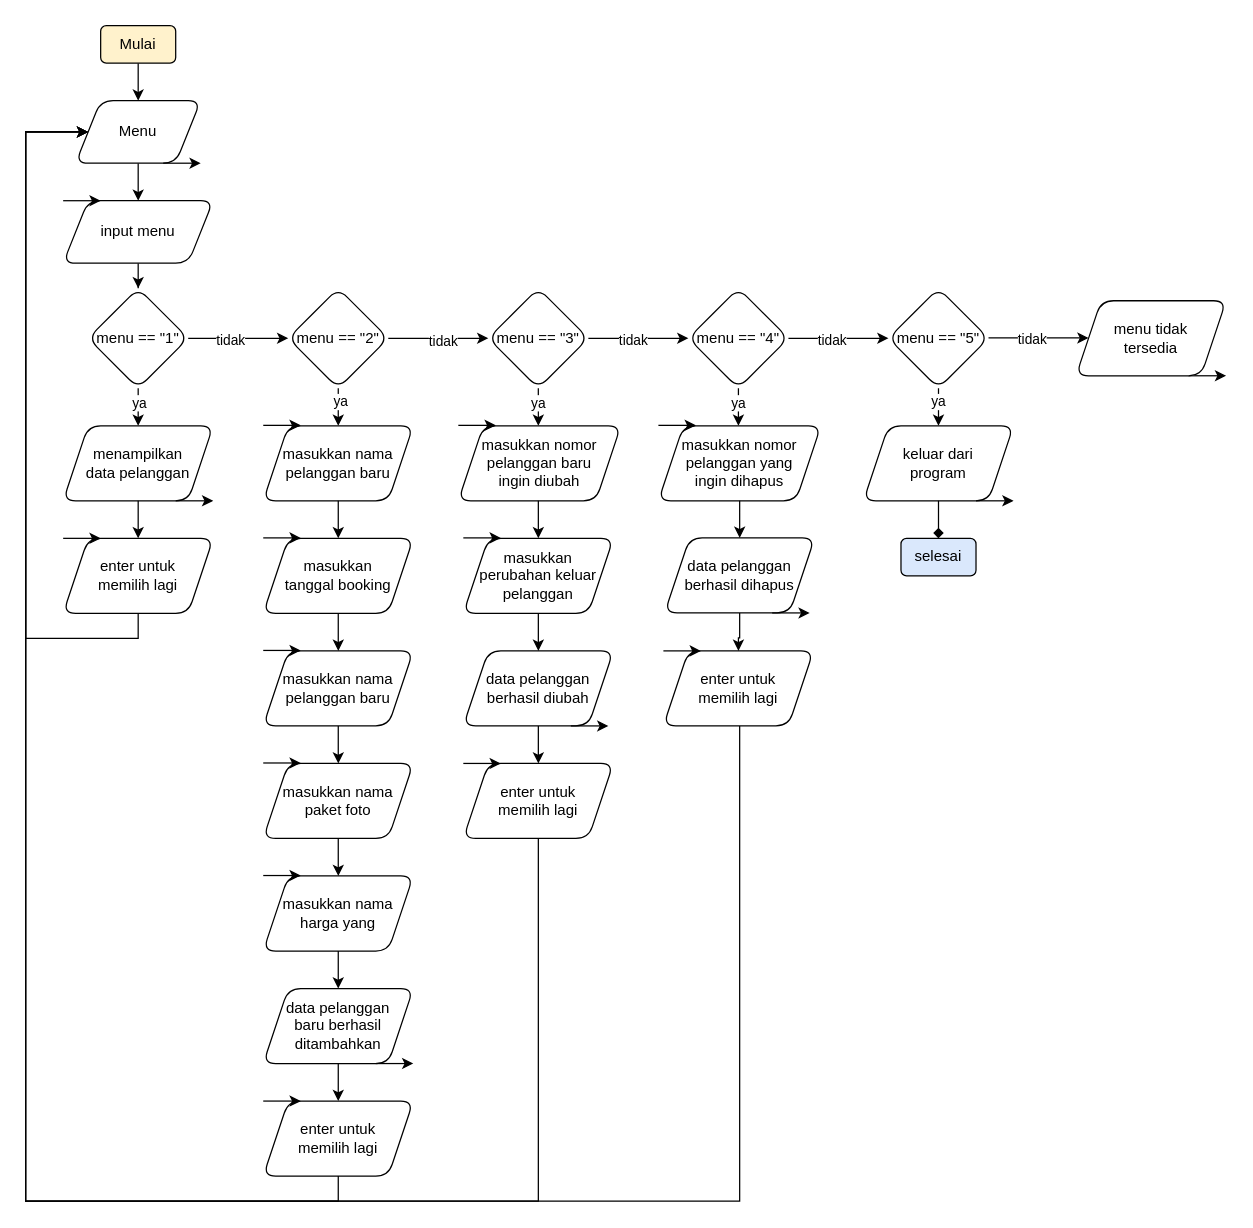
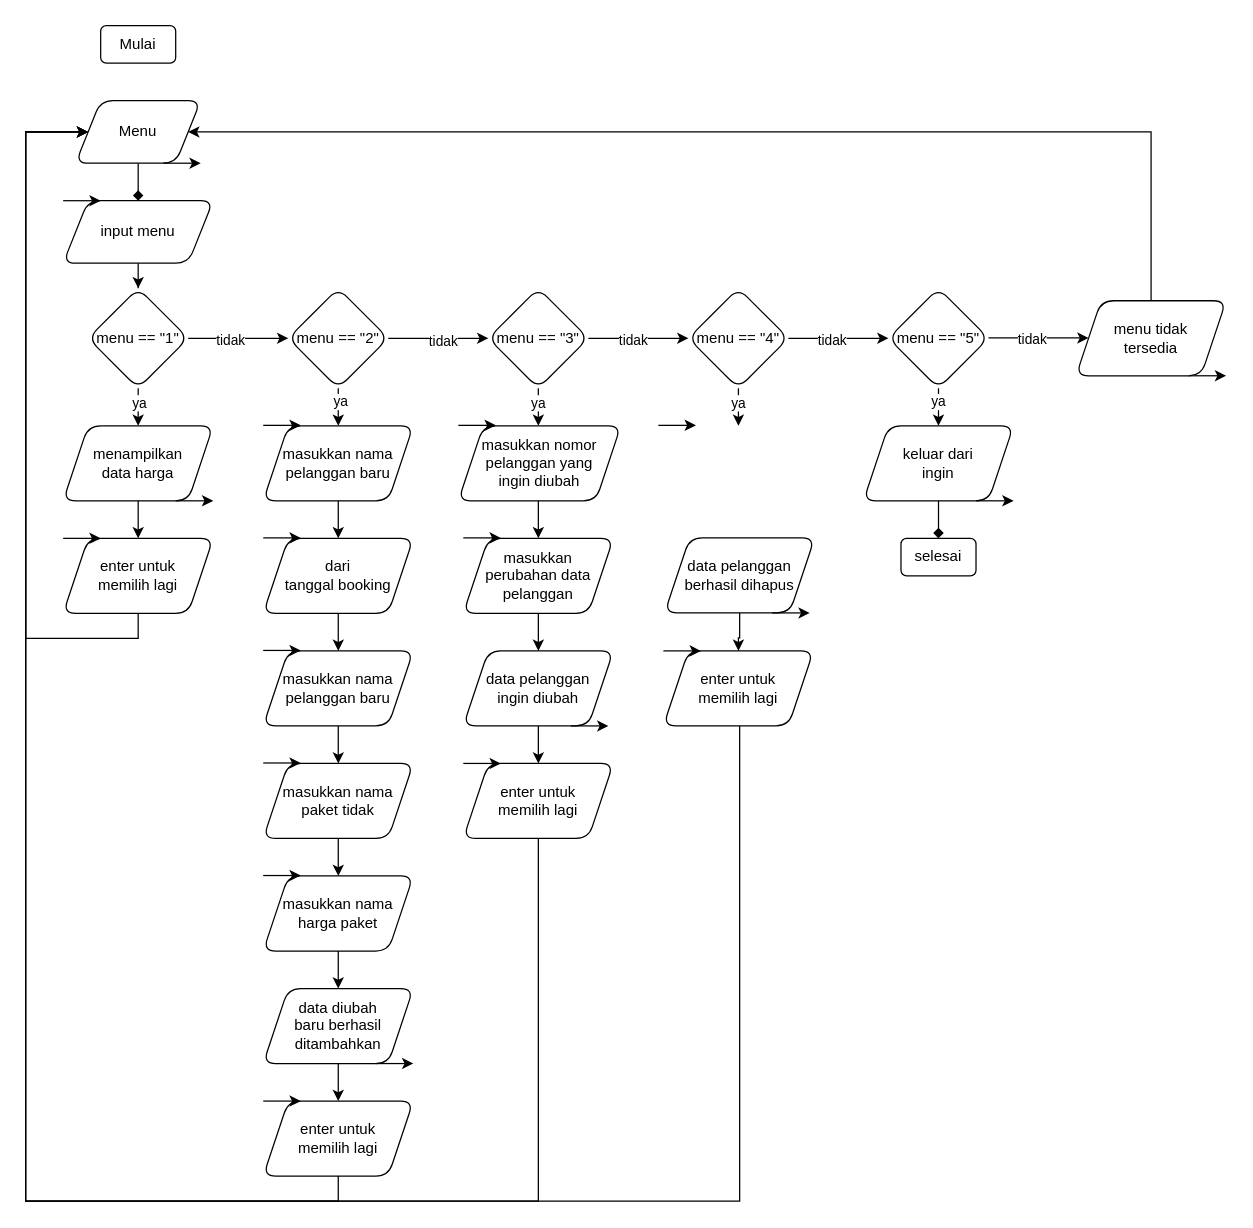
(138, 44) -> (138, 44)
(138, 86) -> none
none -> (757, 132)
(138, 191) -> (138, 190)
(138, 463) -> (138, 463)
(539, 463) -> (539, 463)
(739, 463) -> none
(938, 463) -> (938, 463)
(739, 523) -> none
(938, 557) -> (938, 557)
(338, 576) -> (338, 576)
(538, 576) -> (538, 576)
(538, 688) -> (538, 688)
(338, 801) -> (338, 801)
(338, 913) -> (338, 913)
(338, 1026) -> (338, 1026)
